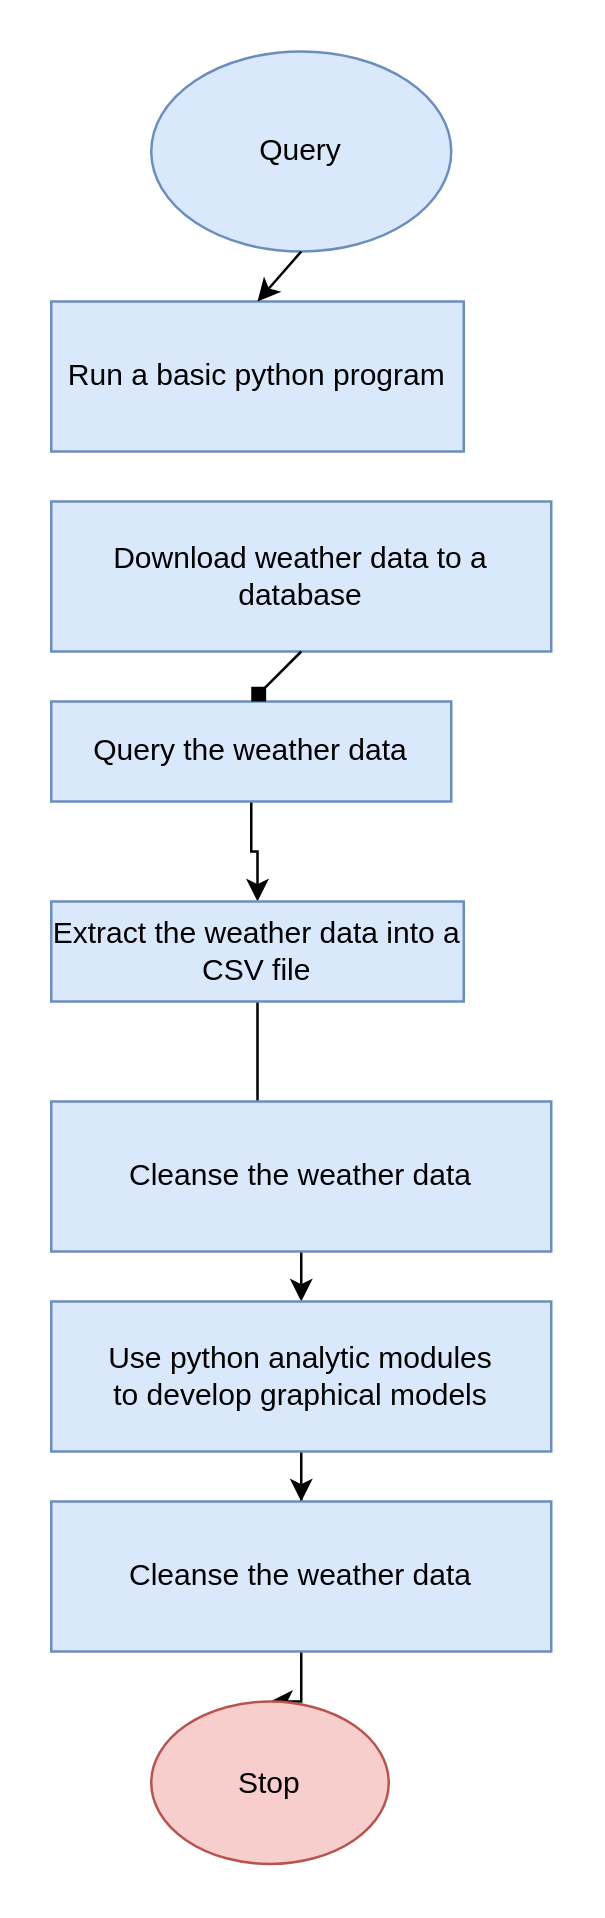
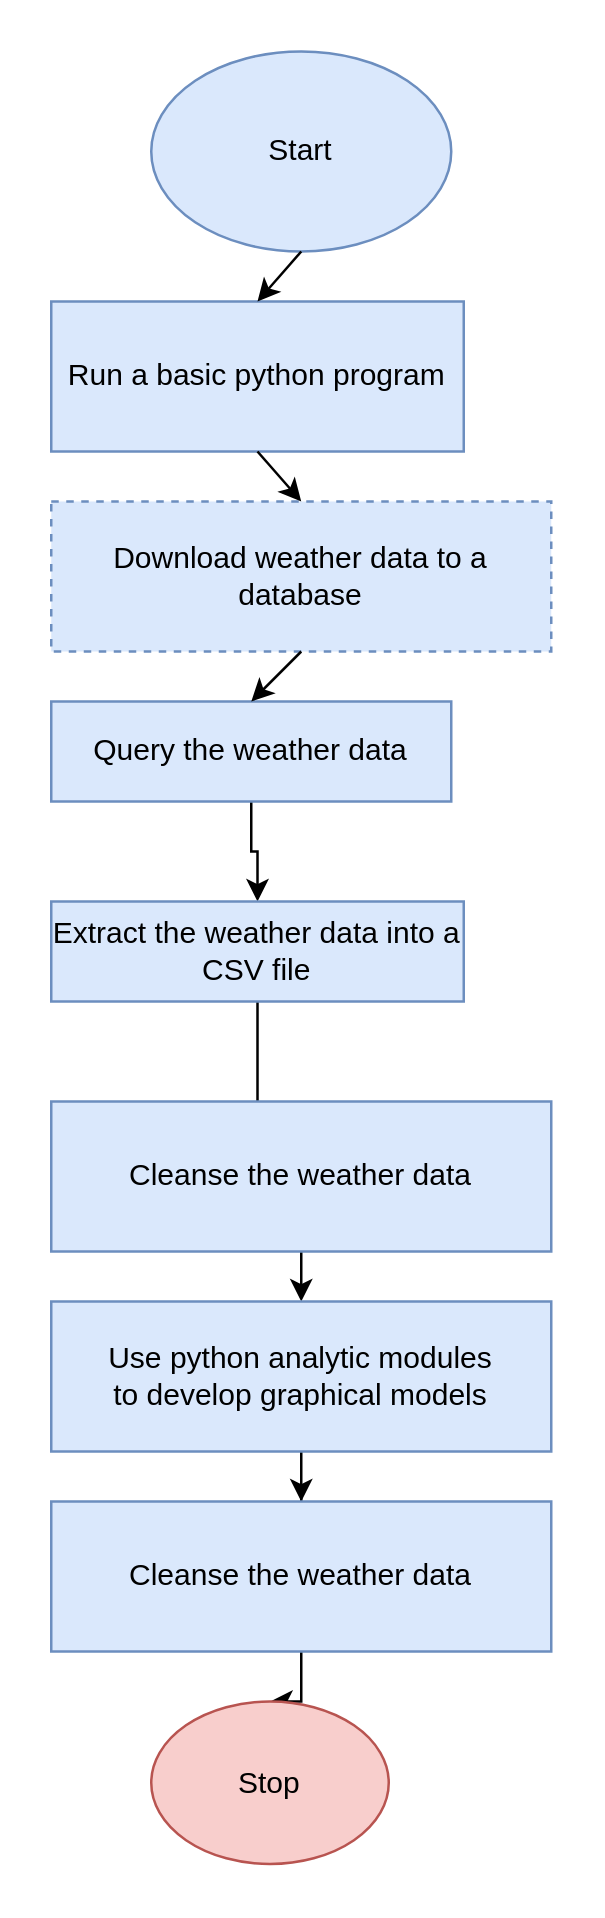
(301, 151) -> (301, 151)
none -> (274, 470)
(301, 576) -> (301, 576)
(266, 687) -> (265, 688)
